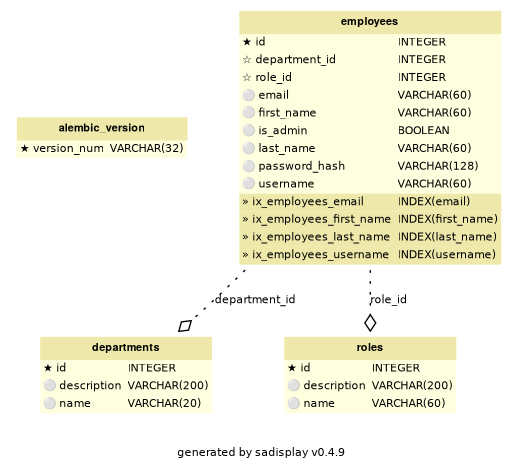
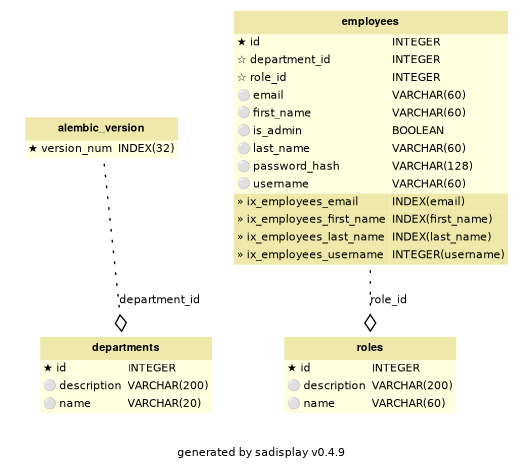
(147, 149) -> (147, 149)
(447, 255) -> (449, 255)
(219, 296) -> (112, 239)
